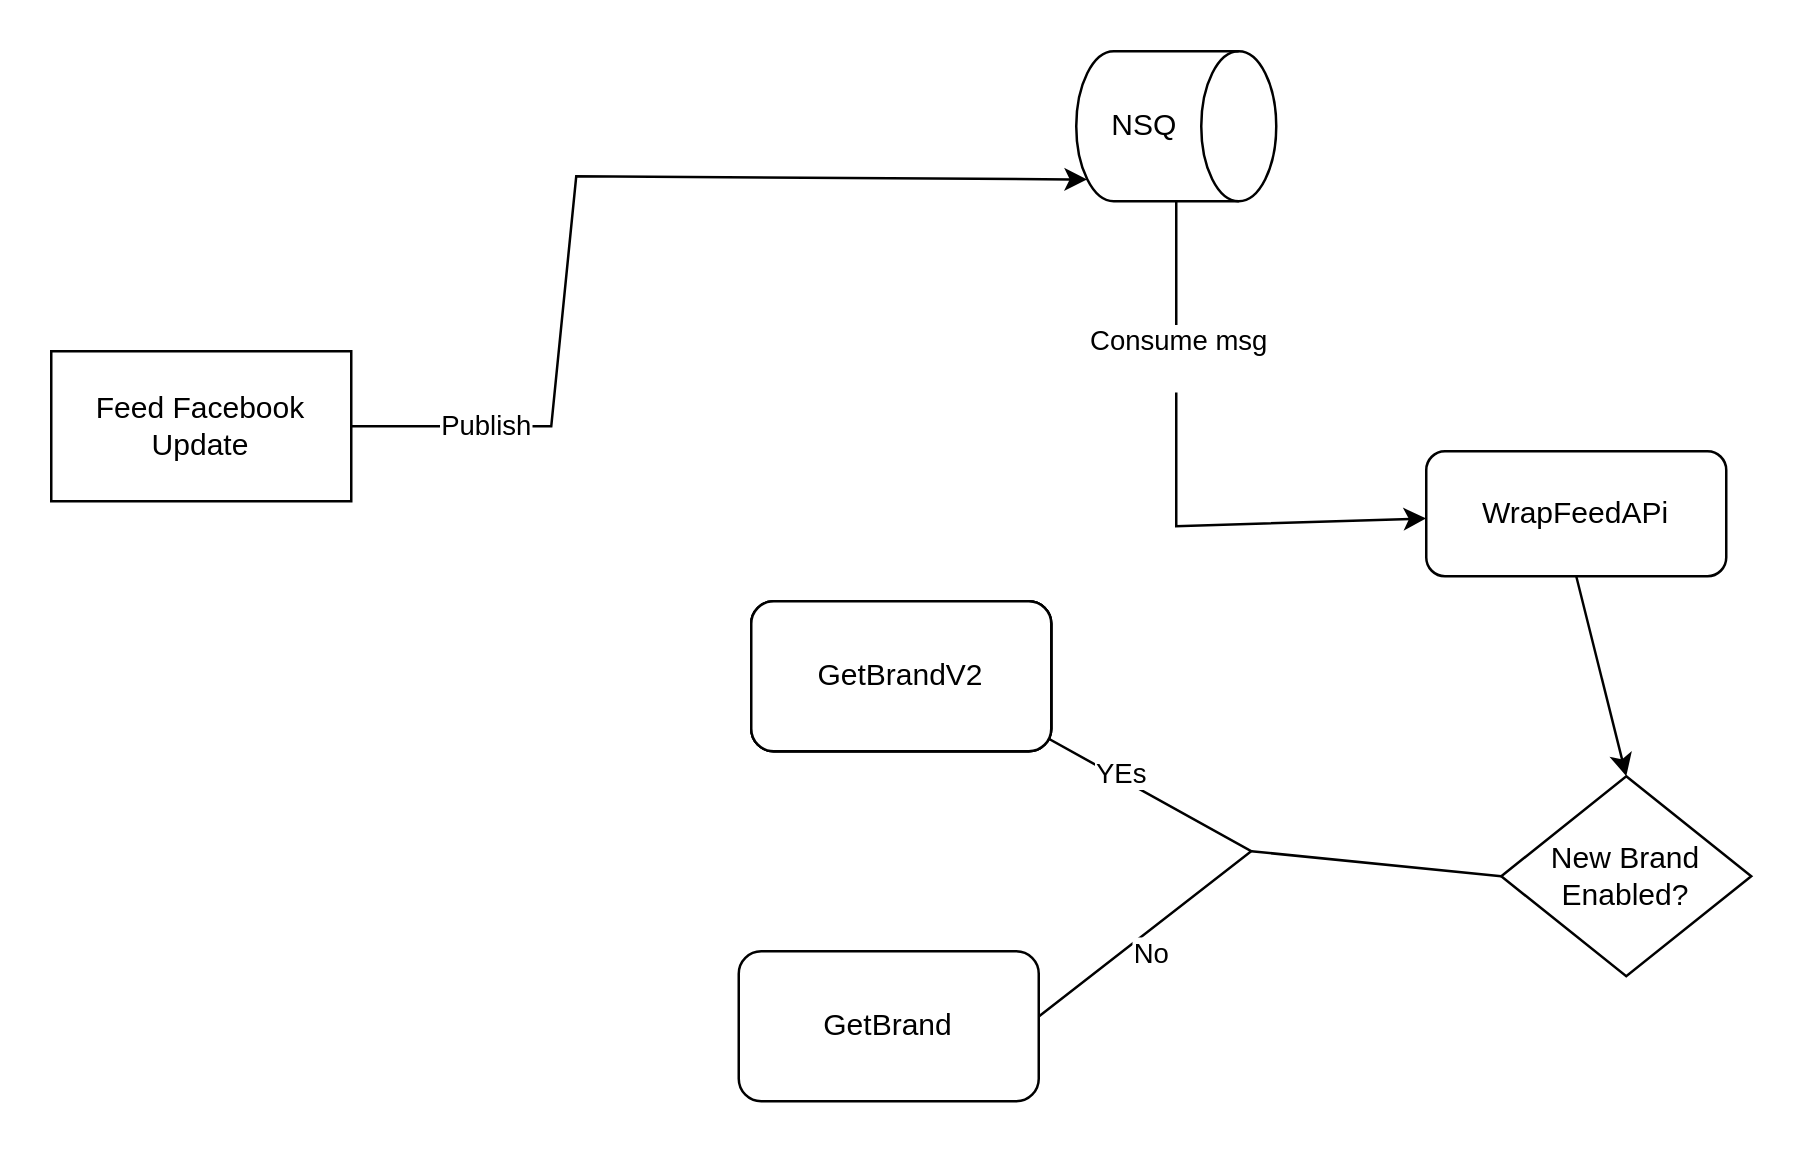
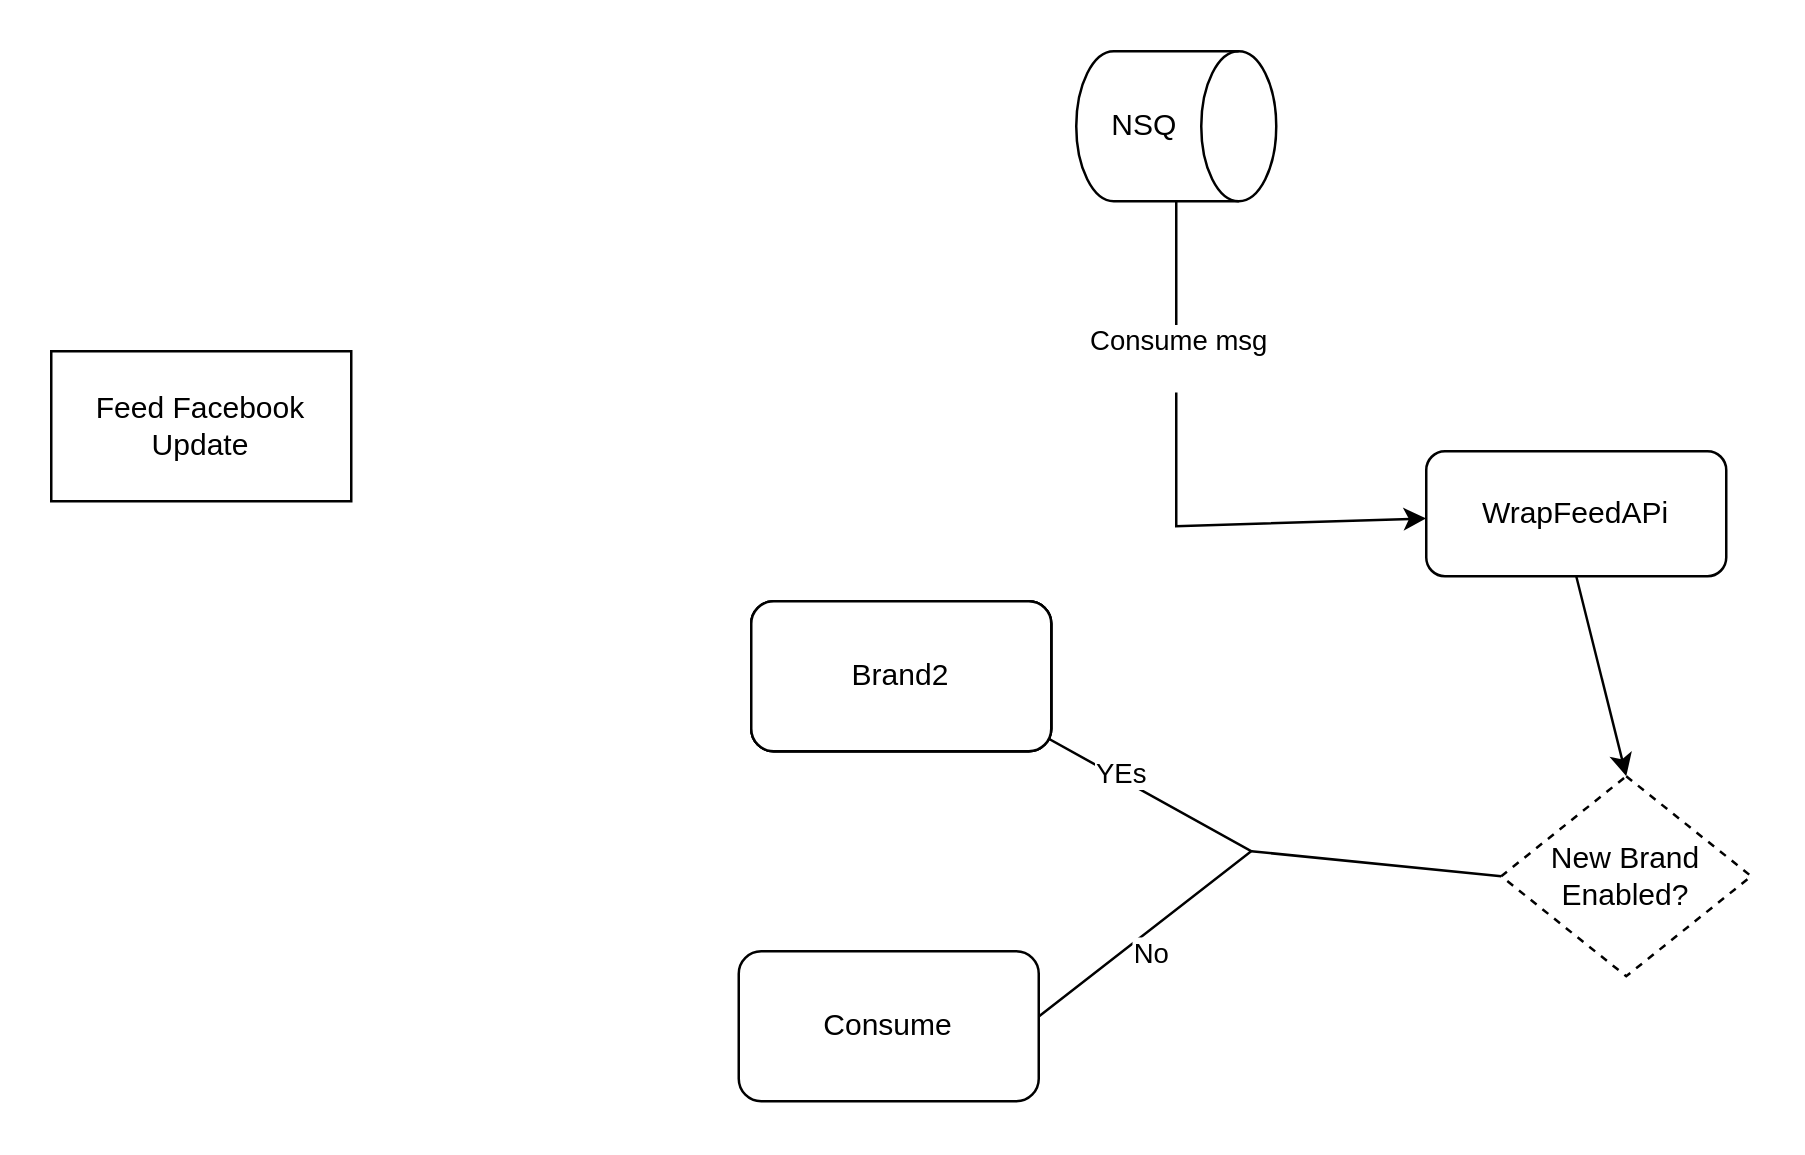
(597, 176) -> none
(901, 676) -> (901, 676)
(1626, 876) -> (1626, 876)
(889, 1026) -> (889, 1026)
